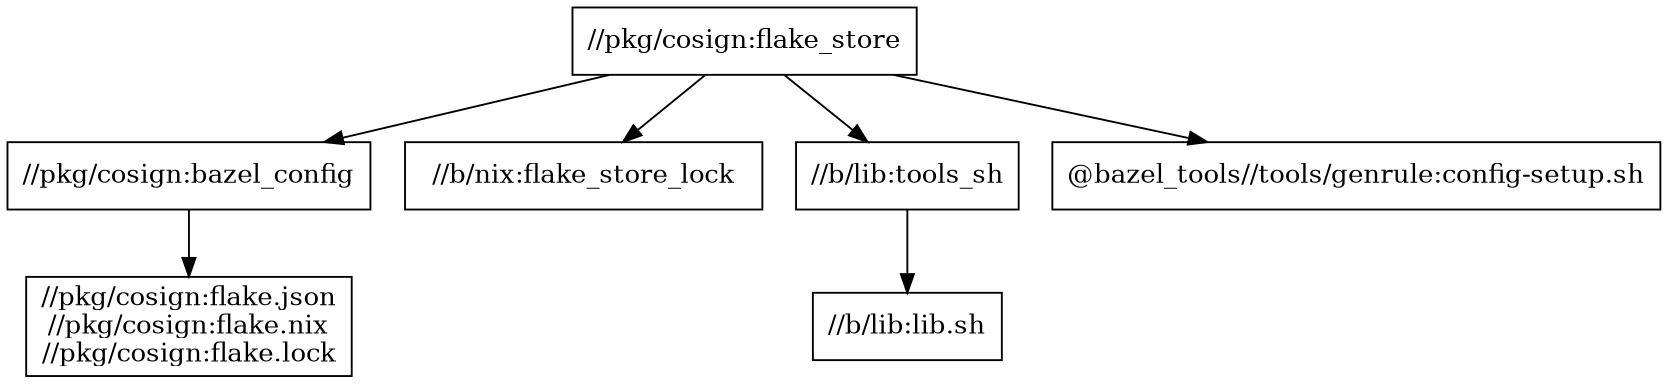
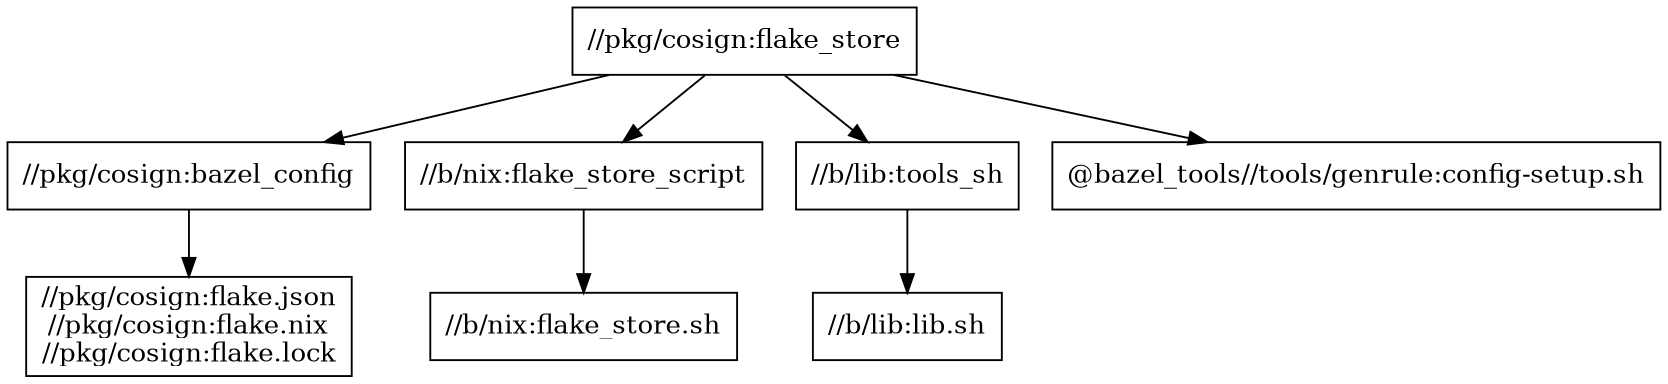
(584, 176) -> (584, 176)
none -> (584, 326)
